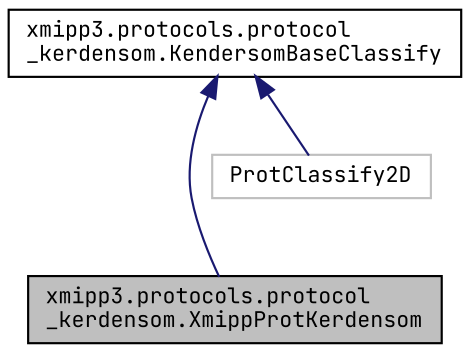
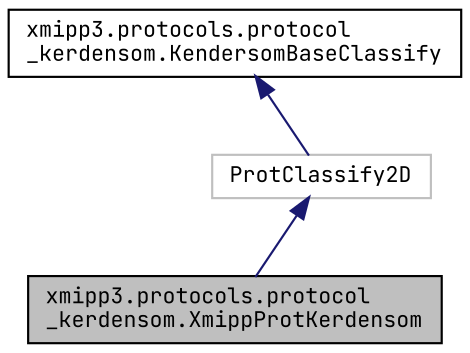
(190, 187) -> (276, 246)
